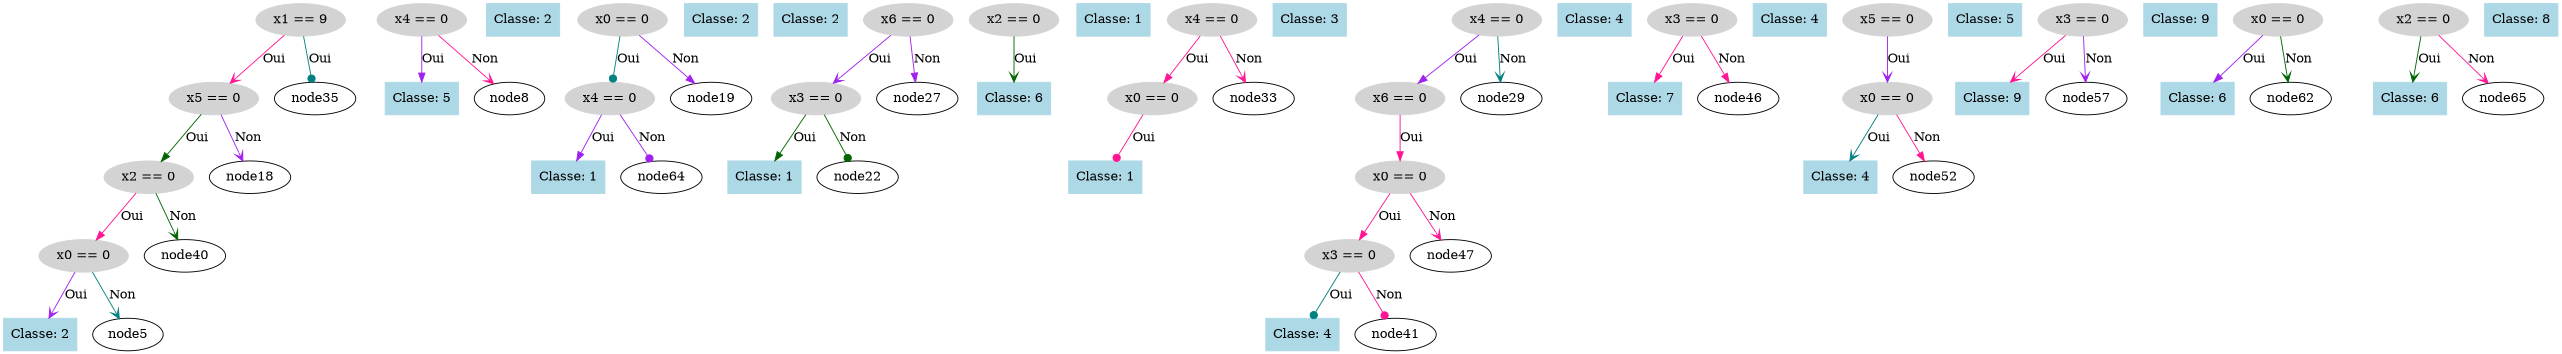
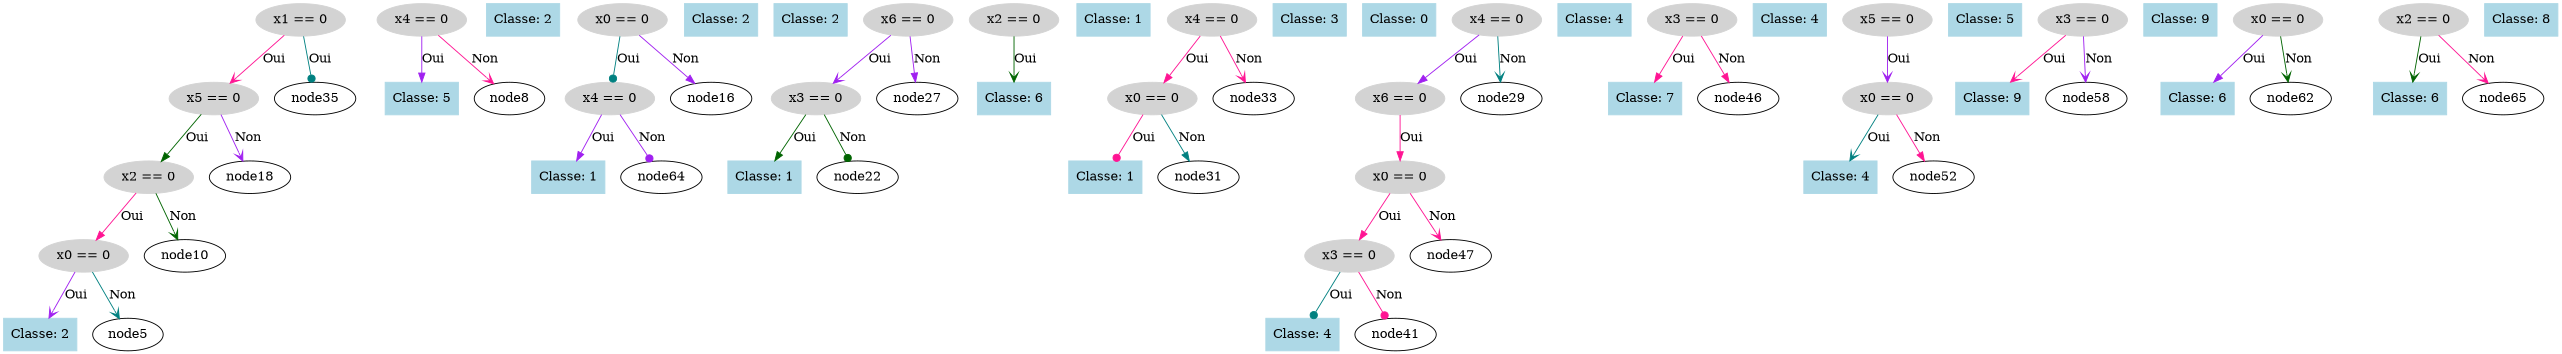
(301, 20) -> (301, 20)
none -> (1399, 20)
(711, 99) -> (711, 99)
(2086, 99) -> (2086, 99)
none -> (1198, 177)
(185, 256) -> (185, 256)
